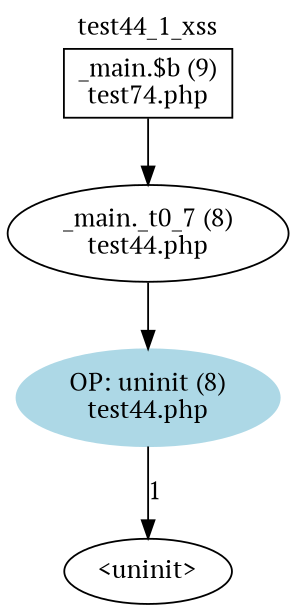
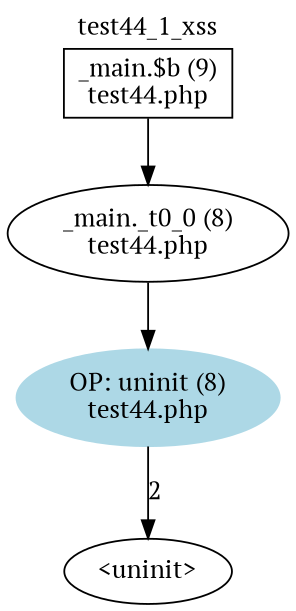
(148, 83) -> (148, 83)
(148, 233) -> (148, 233)
(155, 493) -> (155, 493)
